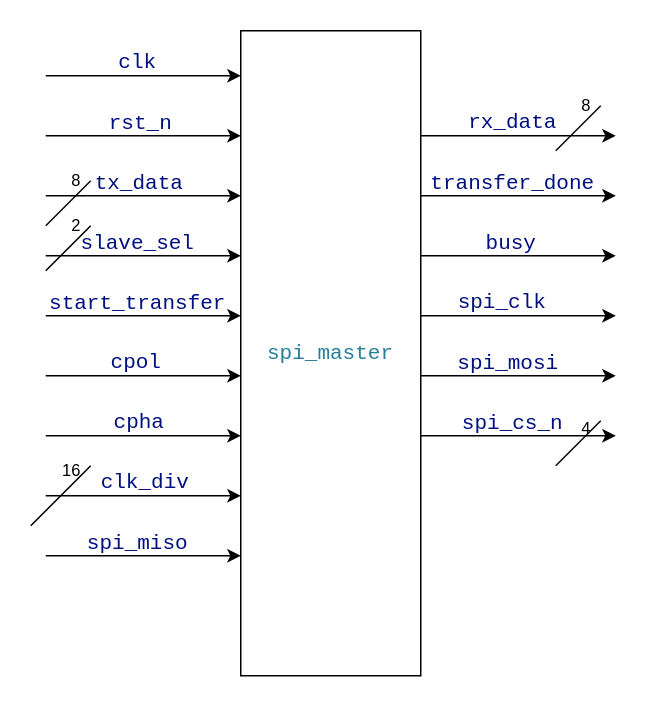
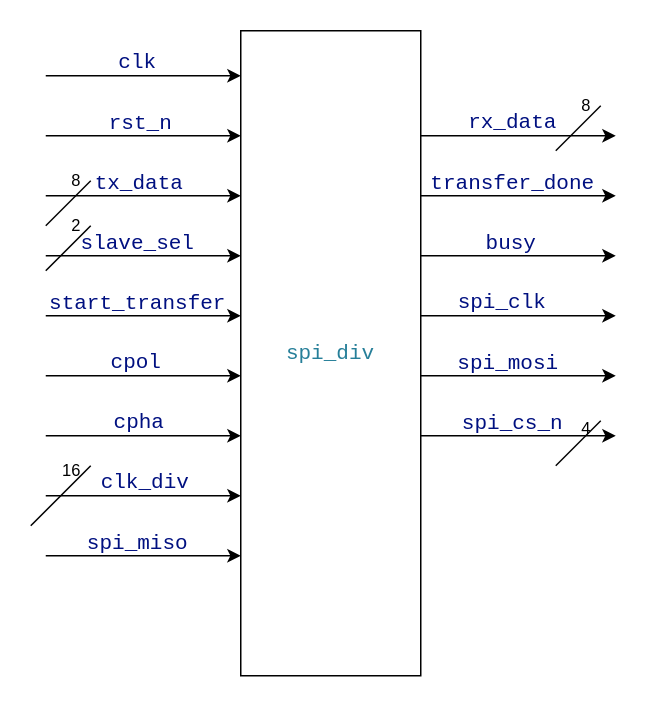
(331, 353) -> (331, 353)
